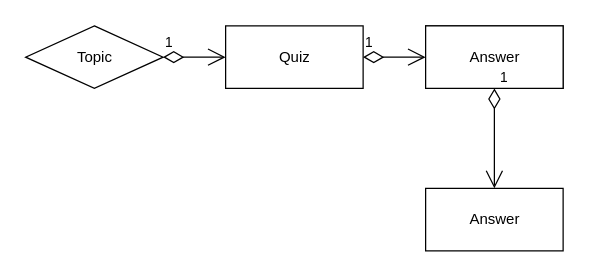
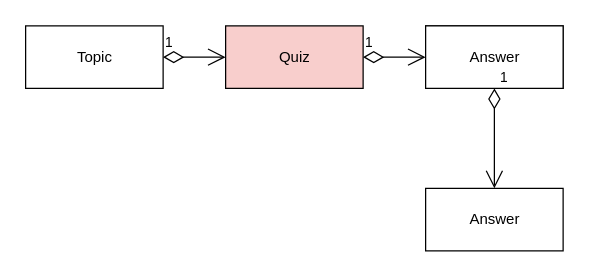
(94, 57) -> (94, 57)
(294, 57) -> (294, 57)
